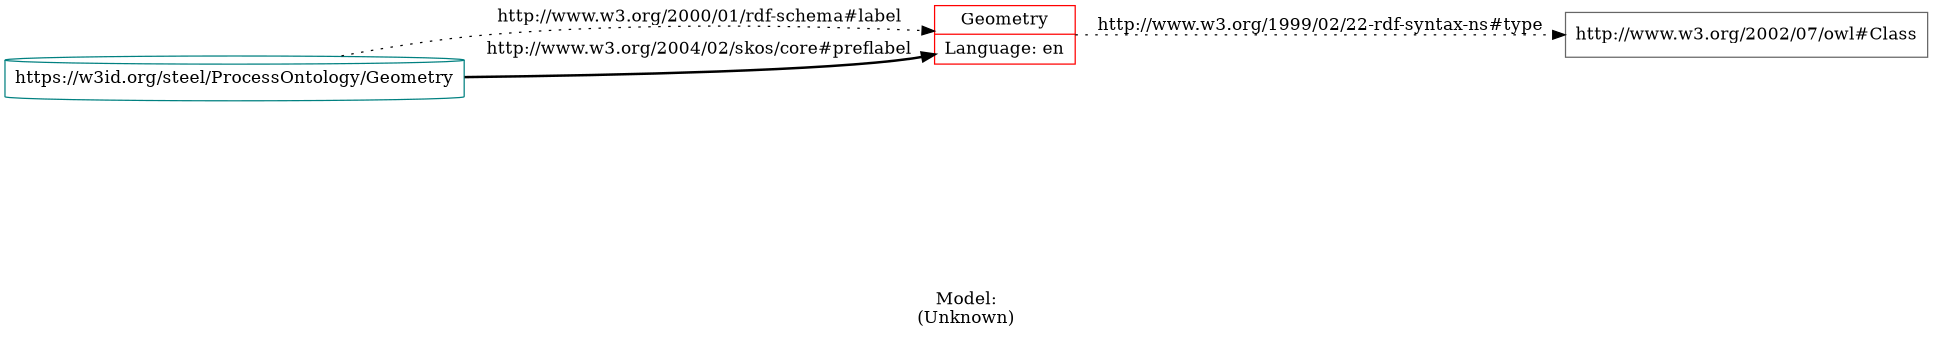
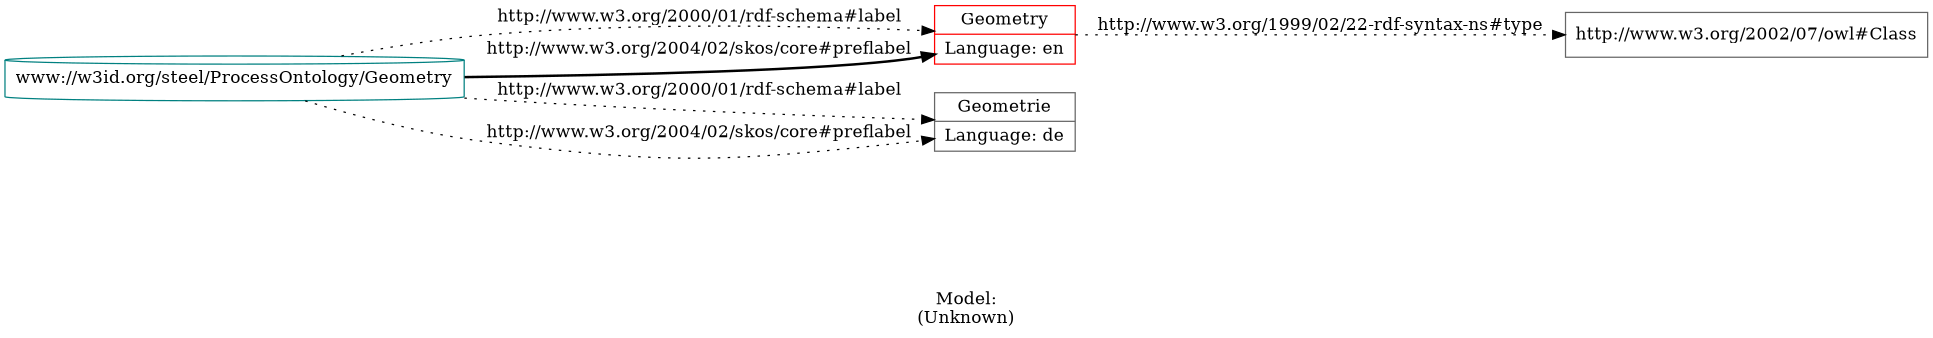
(235, 78) -> (235, 78)
none -> (1005, 122)
